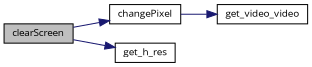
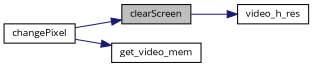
(262, 14) -> (156, 53)
(86, 25) -> (93, 25)
(145, 53) -> (273, 14)
